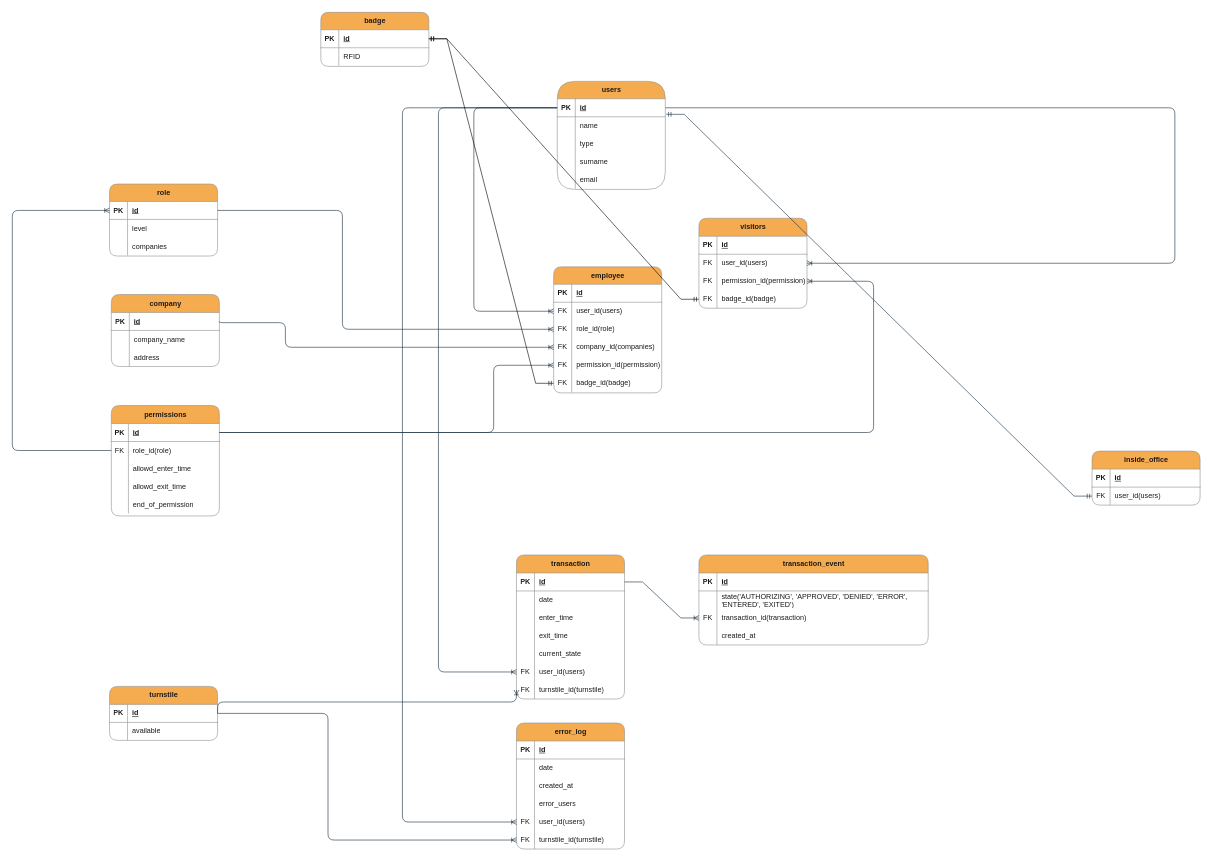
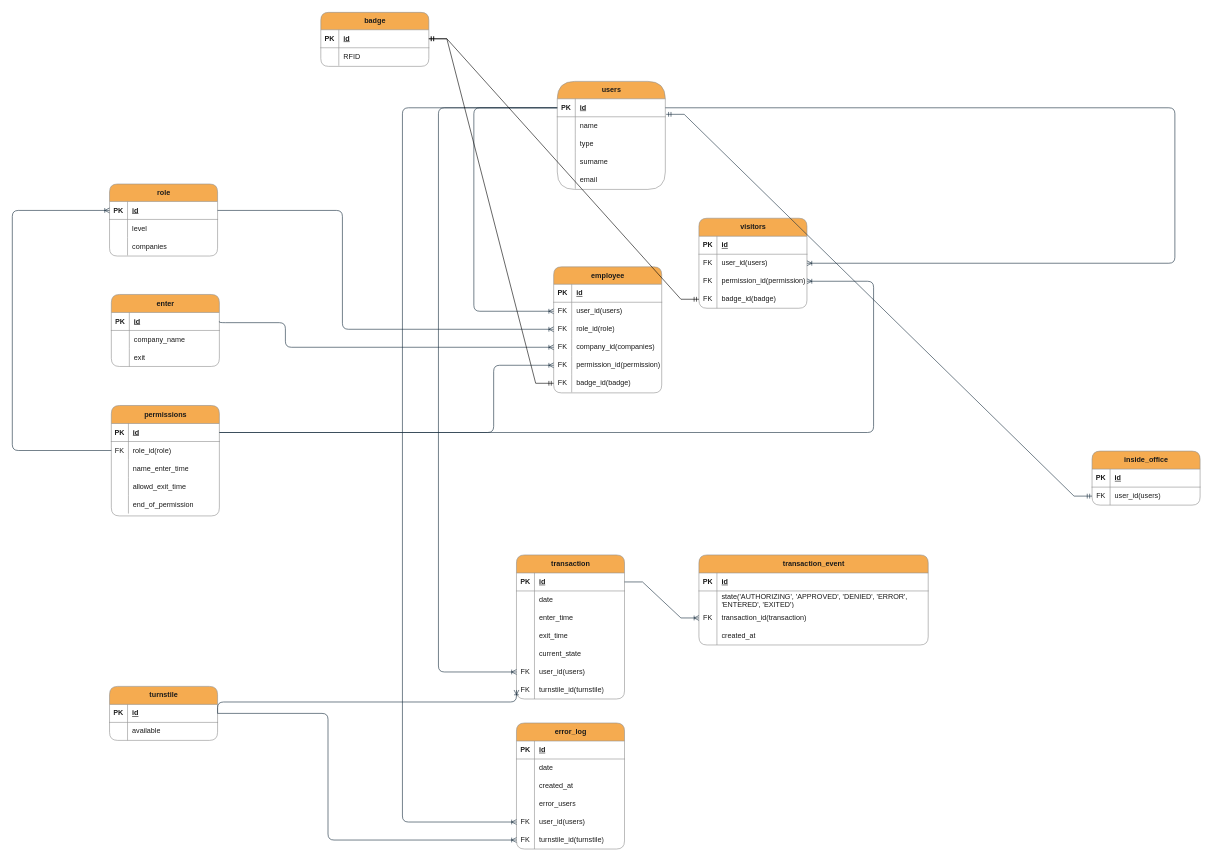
(166, 303) -> (166, 303)
(148, 357) -> (141, 357)
(164, 468) -> (162, 468)
